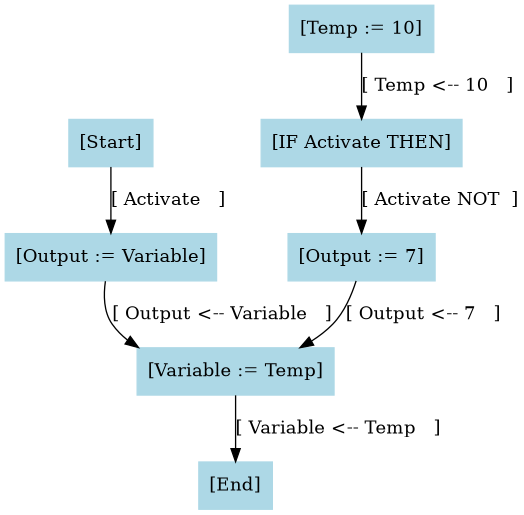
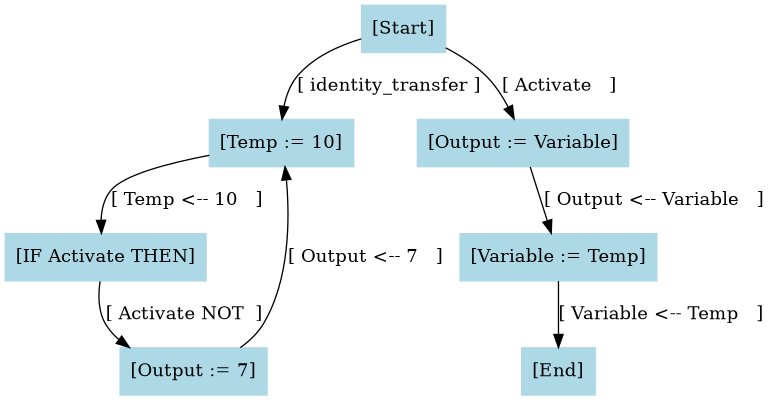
none -> (313, 62)
(340, 315) -> (283, 270)
